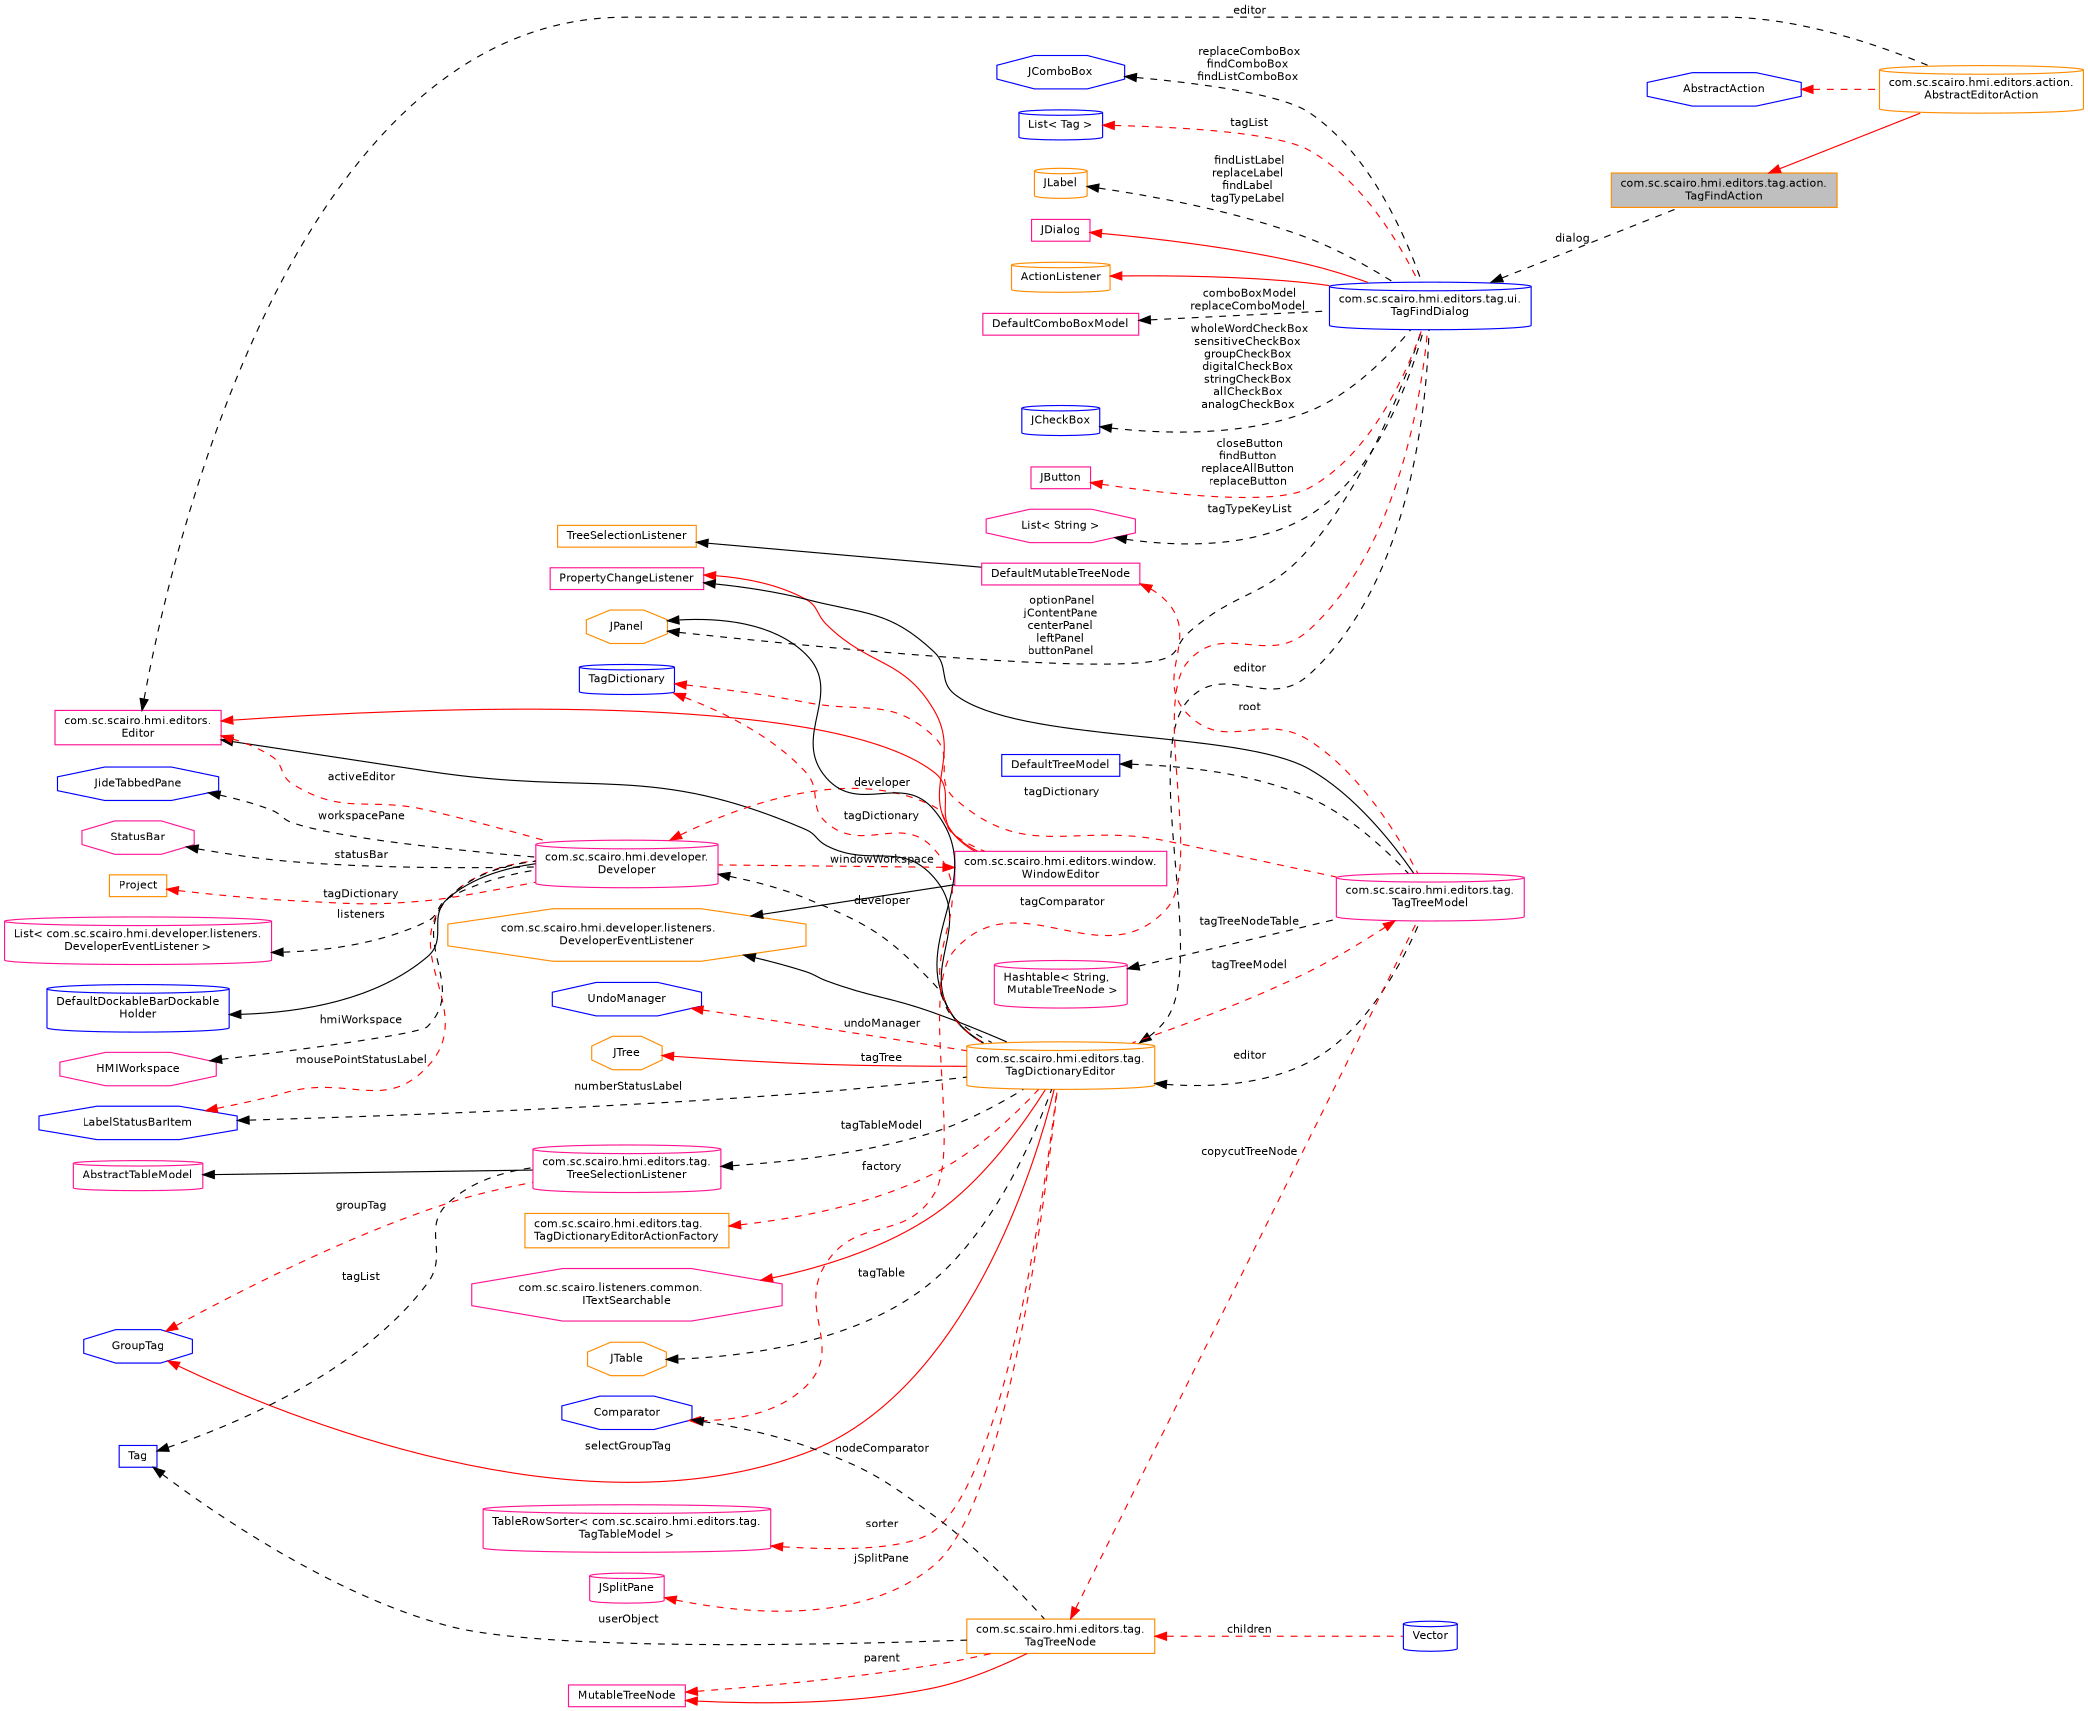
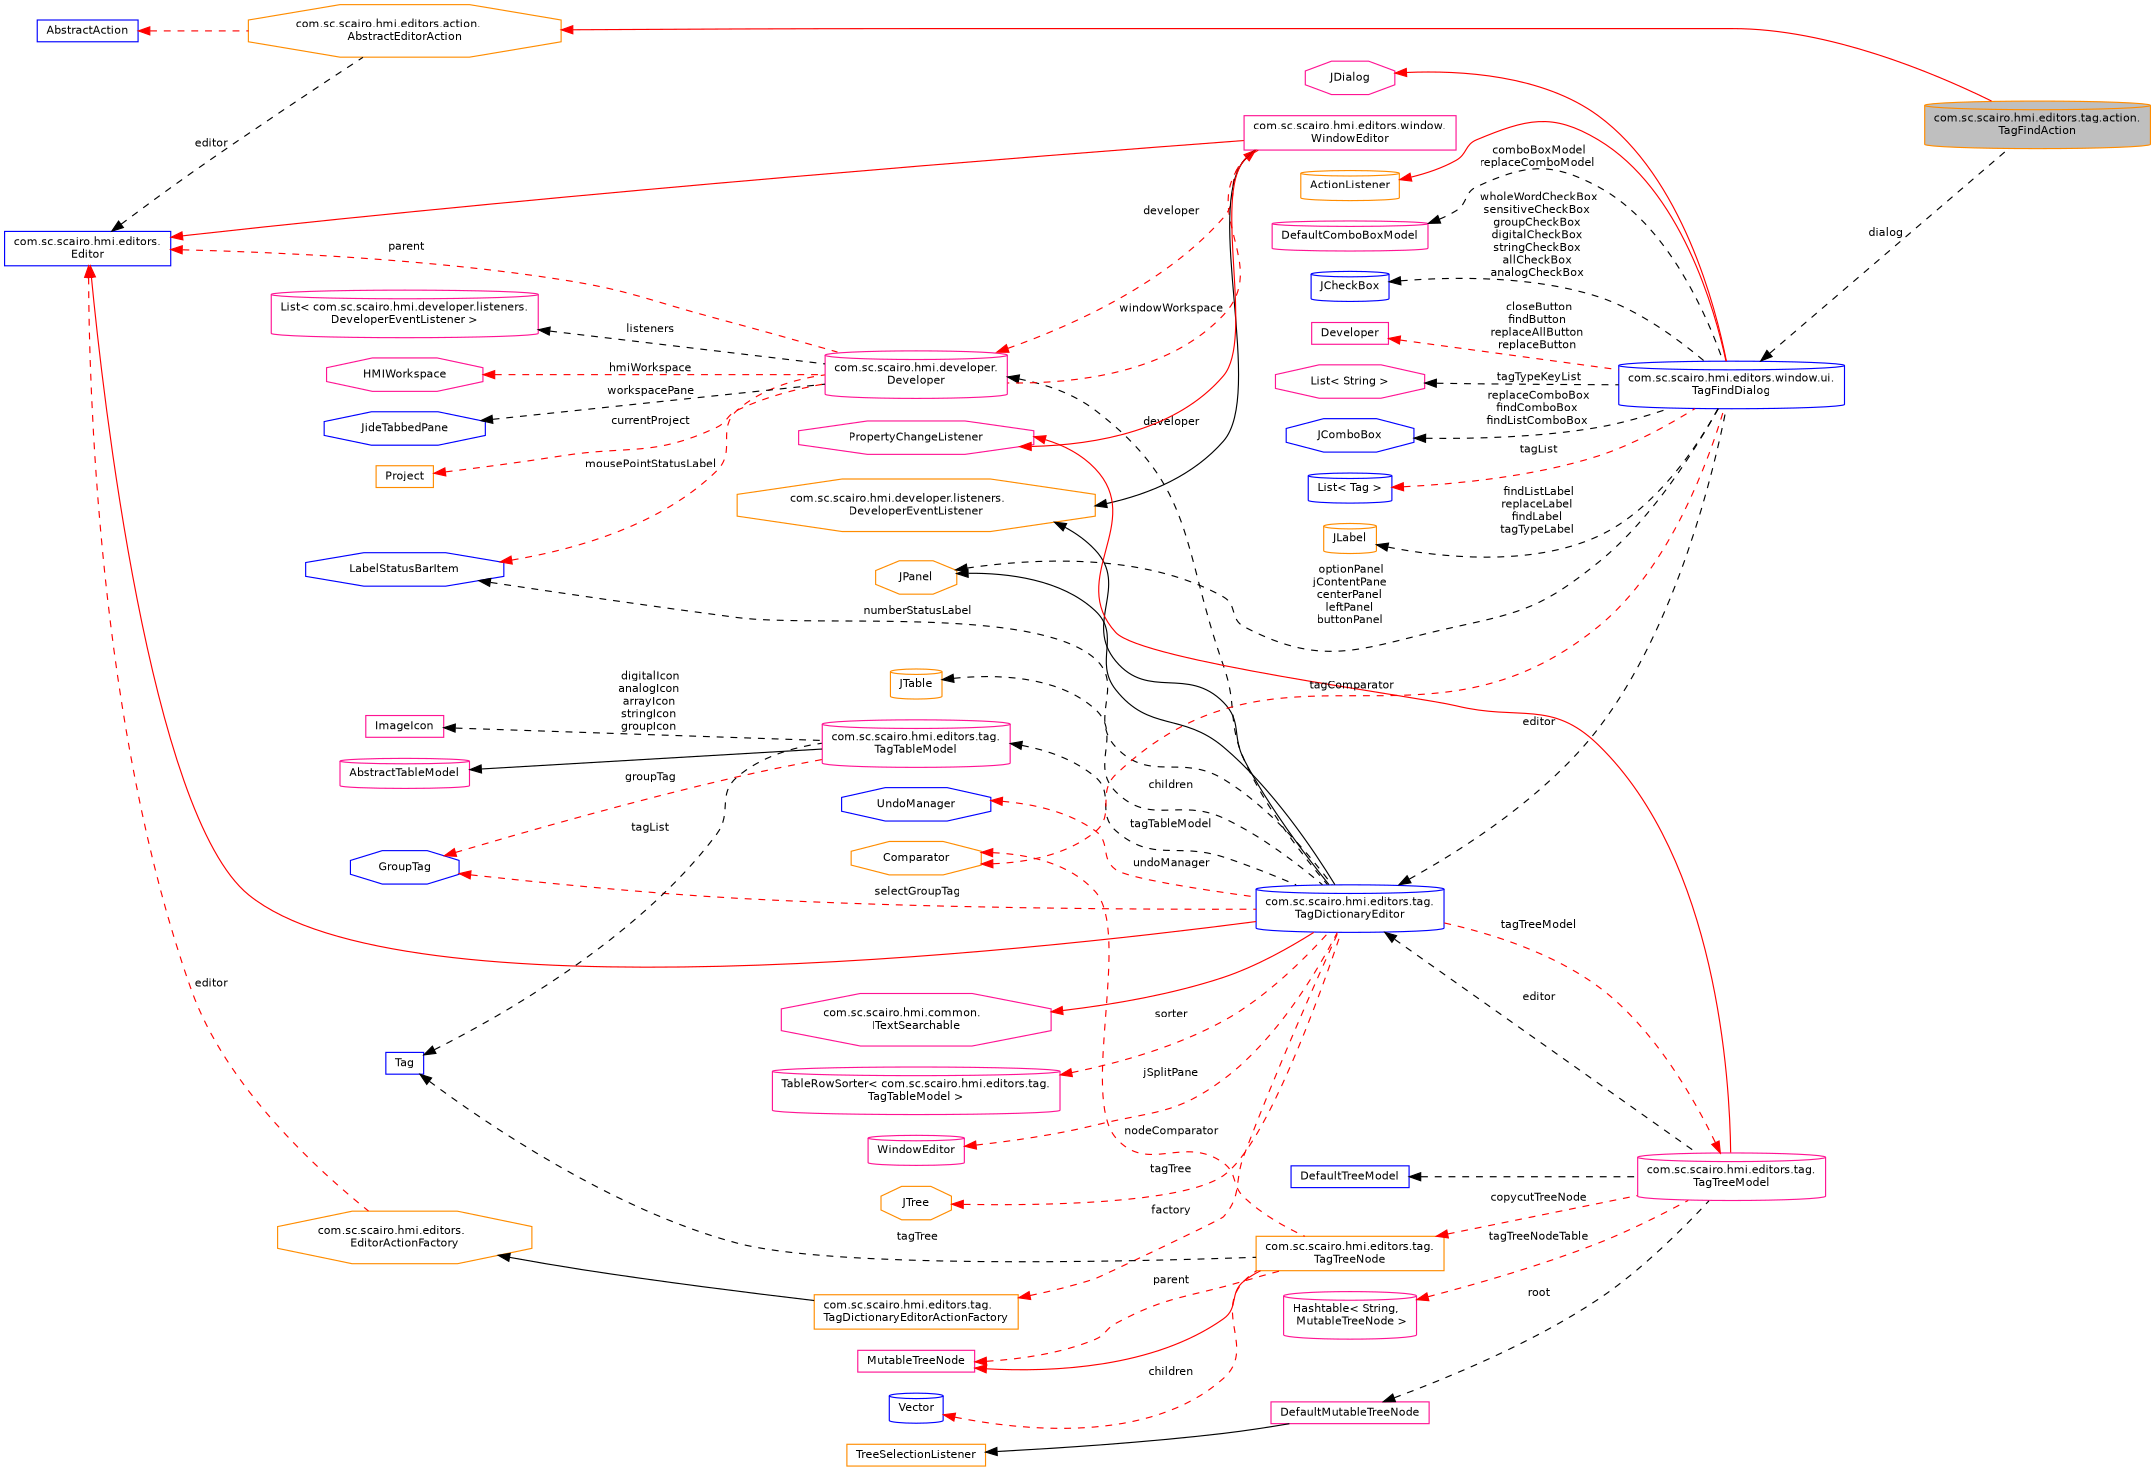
(1724, 89) -> (88, 31)
(1981, 89) -> (405, 31)
(1850, 141) -> (1288, 29)
(1724, 190) -> (2038, 125)
(1061, 230) -> (1350, 78)
(1430, 306) -> (1732, 385)
(1061, 324) -> (1350, 236)
(1061, 478) -> (1350, 333)
(627, 579) -> (916, 438)
(627, 679) -> none
none -> (405, 726)
(1065, 727) -> (1460, 707)
(138, 728) -> (88, 249)
(1264, 729) -> (1565, 1320)
(360, 777) -> (405, 247)
(685, 792) -> (426, 953)
(138, 838) -> none
(360, 894) -> (649, 421)
(1238, 943) -> (1561, 1257)
(138, 1008) -> none
(435, 1016) -> (660, 375)
(820, 1064) -> (1215, 1180)
(1061, 1066) -> (1350, 909)
(627, 1169) -> (916, 744)
none -> (405, 1238)
(880, 1274) -> (1170, 785)
(627, 1295) -> (916, 1020)
(627, 1359) -> (916, 684)
(627, 1413) -> (916, 858)
(712, 1476) -> (863, 904)
(893, 1487) -> (1103, 1058)
(627, 1588) -> (916, 1150)
(627, 1620) -> (916, 1237)
(1285, 1636) -> (1154, 1416)
